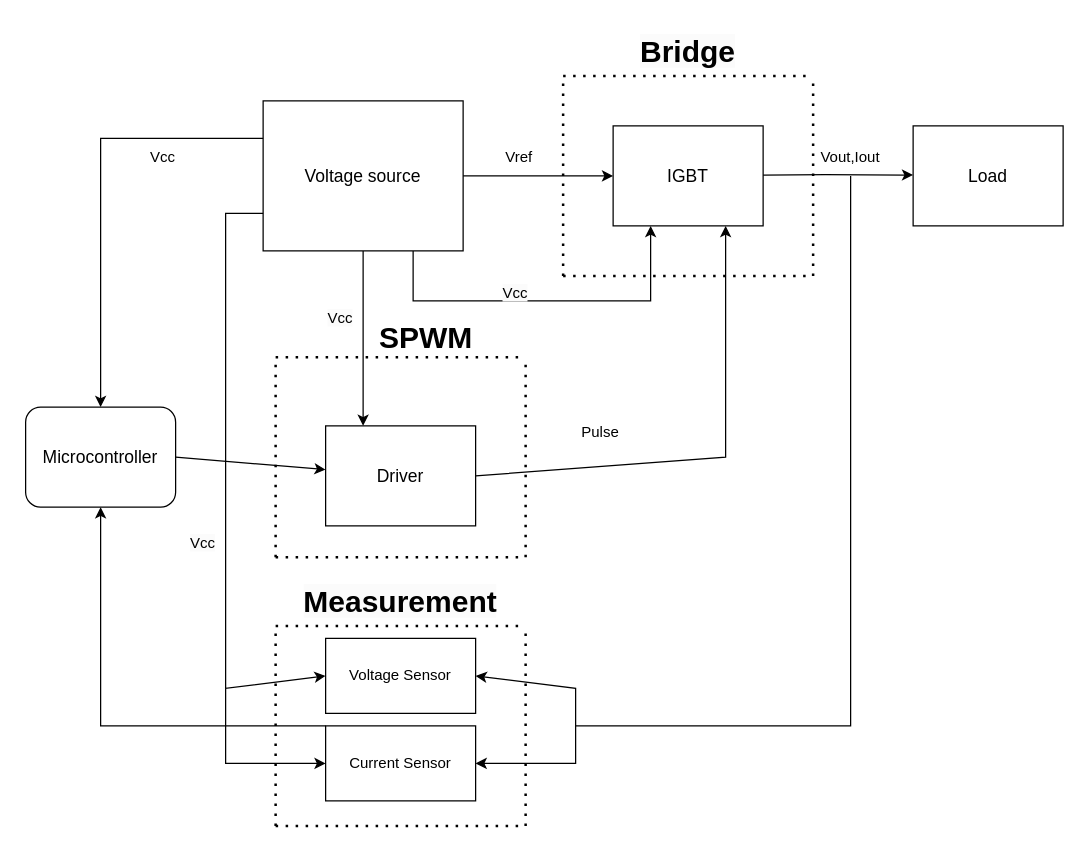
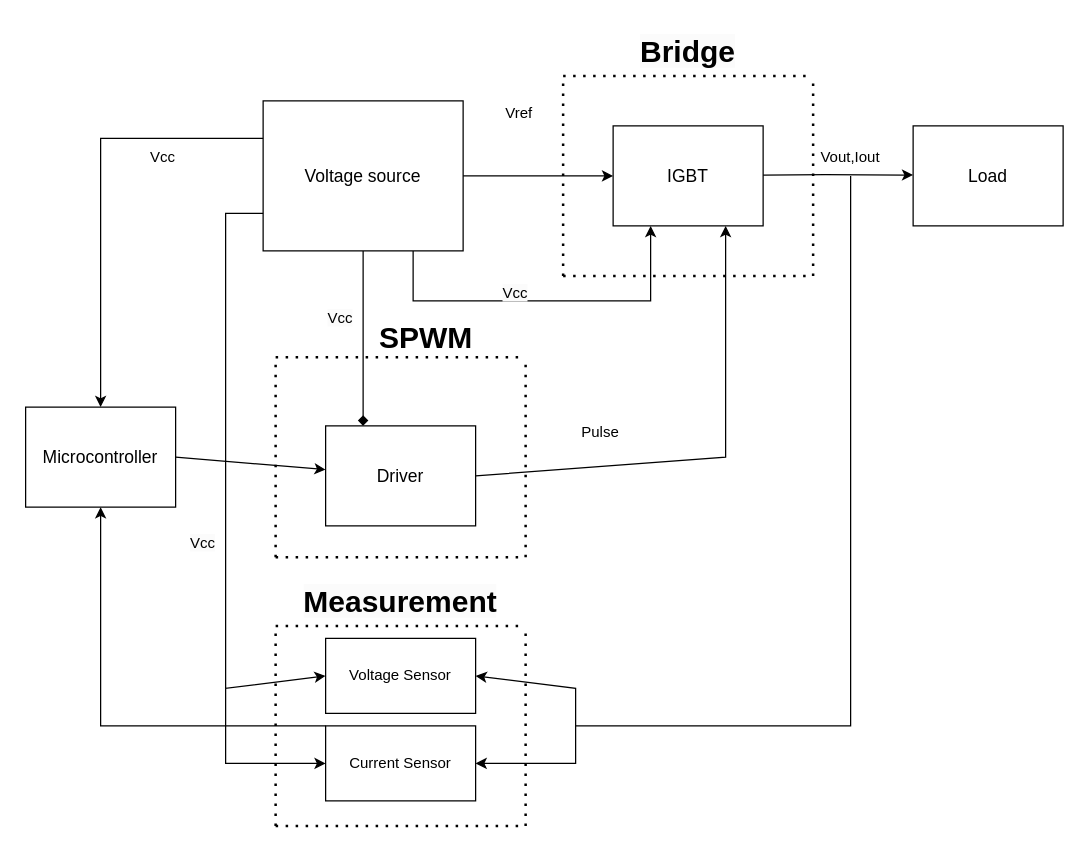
(519, 157) -> (519, 113)
(363, 416) -> (363, 415)
(101, 457) -> (101, 457)
